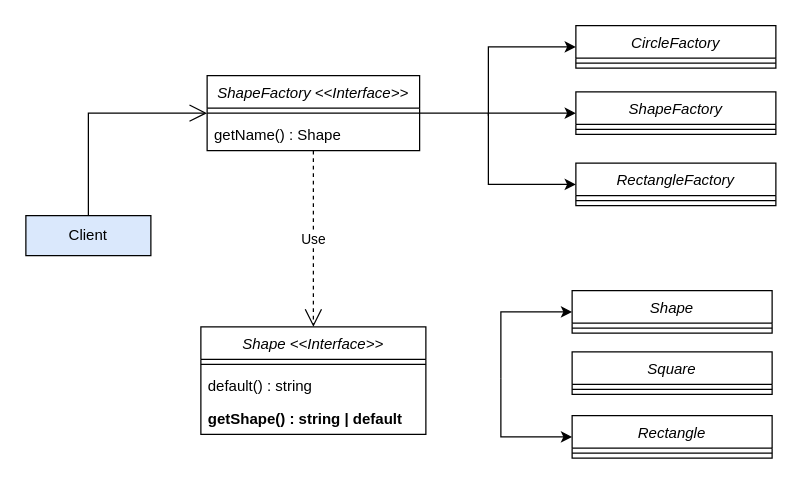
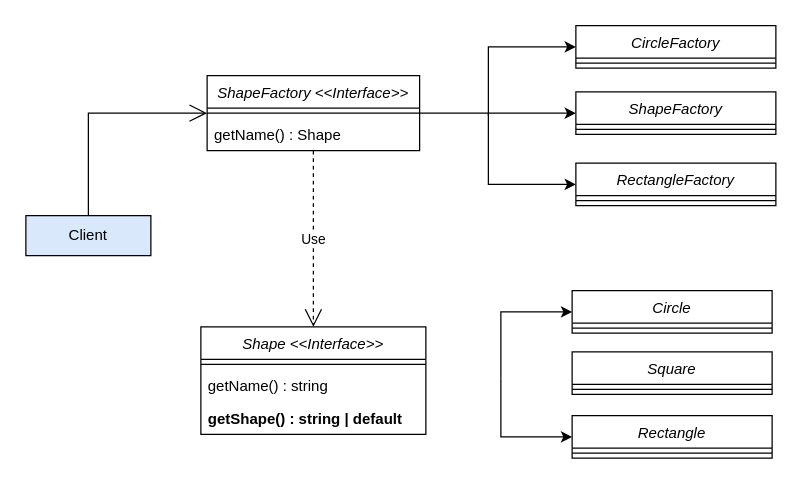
(671, 308) -> (671, 308)
(273, 386) -> (275, 386)
